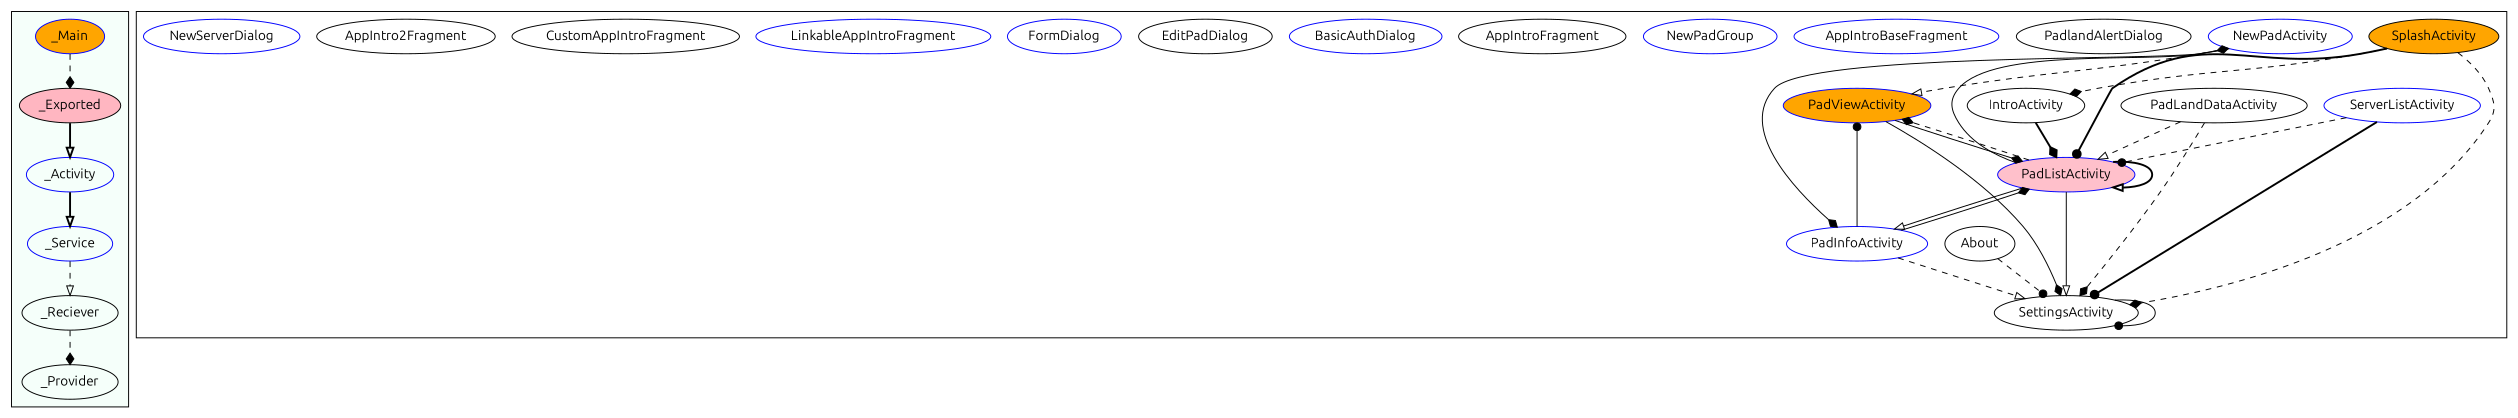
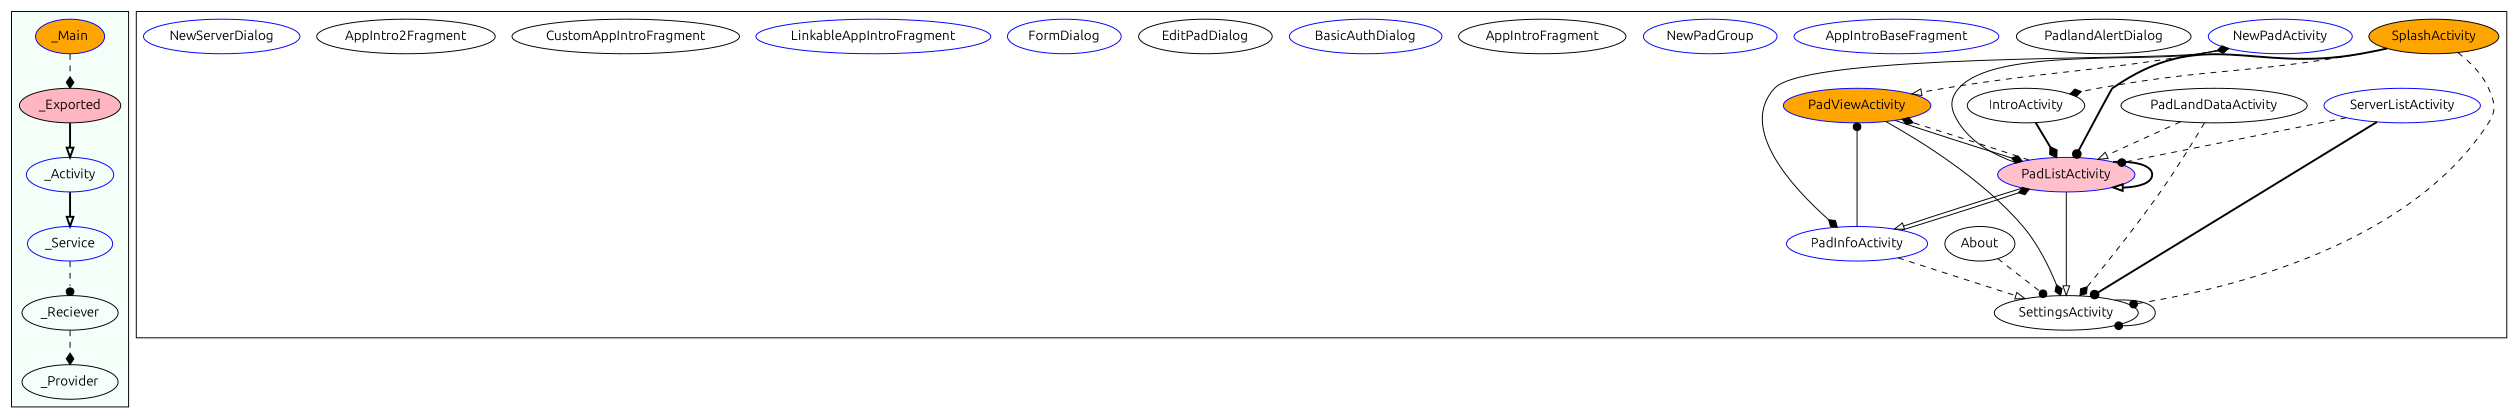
(2370, 229) -> (2370, 229)
(70, 274) -> (70, 274)
